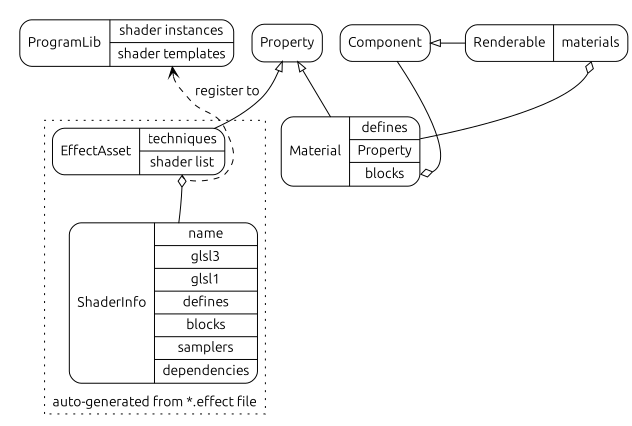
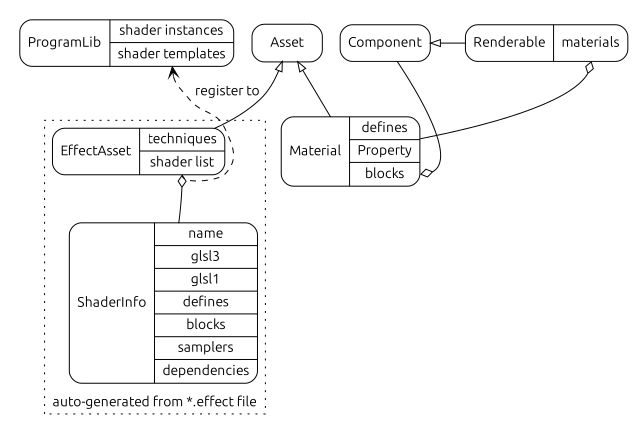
(287, 43) -> (287, 43)
